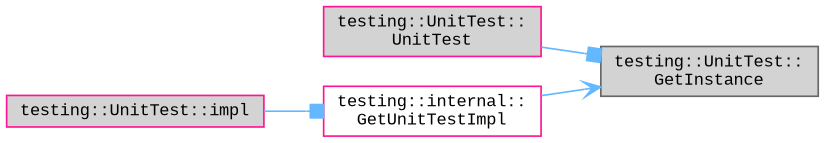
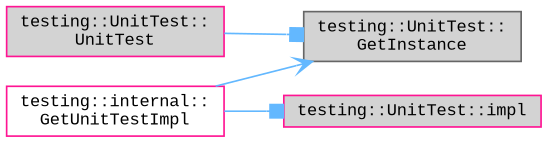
(285, 111) -> (245, 111)
